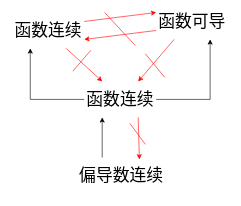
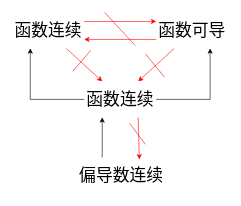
(192, 21) -> (192, 30)
